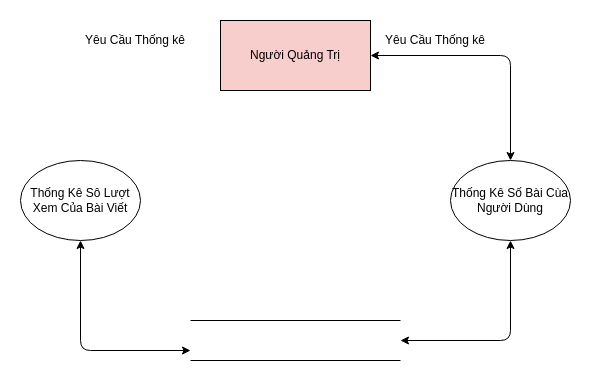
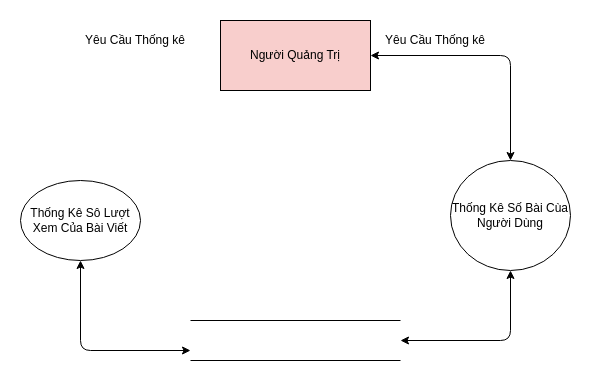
(81, 201) -> (81, 221)
(511, 201) -> (511, 216)
